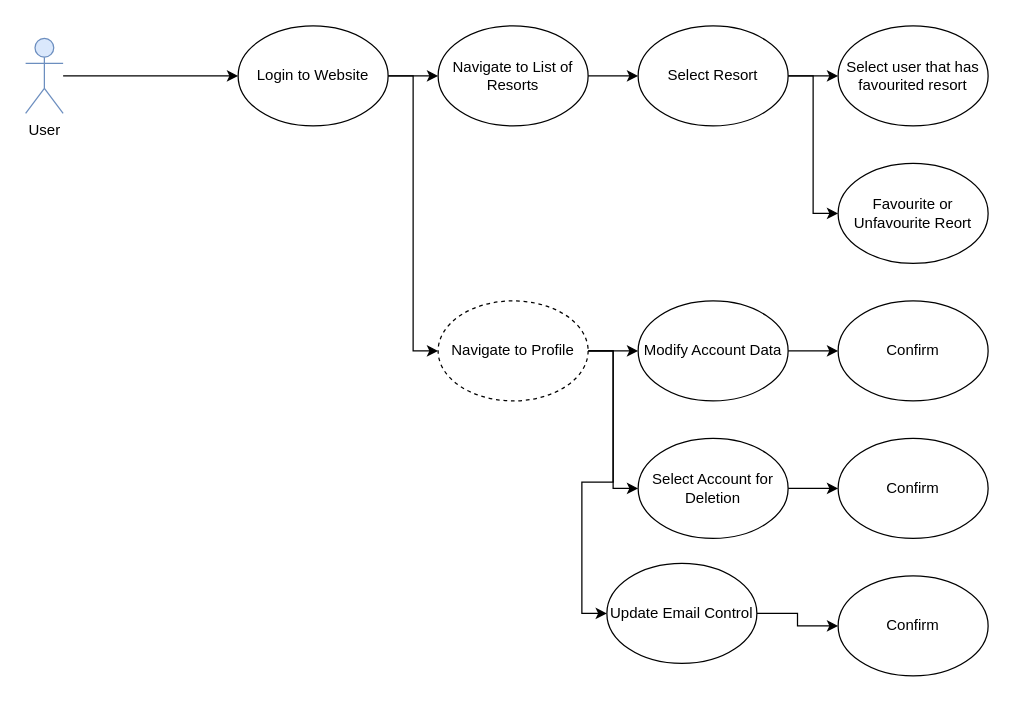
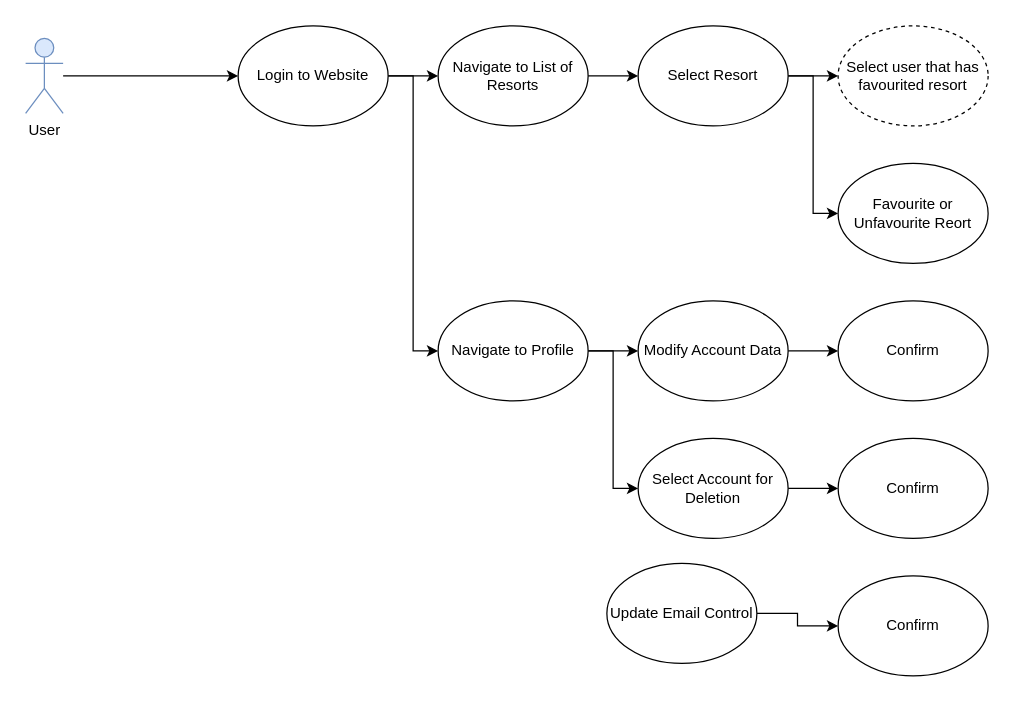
(913, 76) -> (913, 76)
(513, 351) -> (513, 351)
(582, 541) -> none
